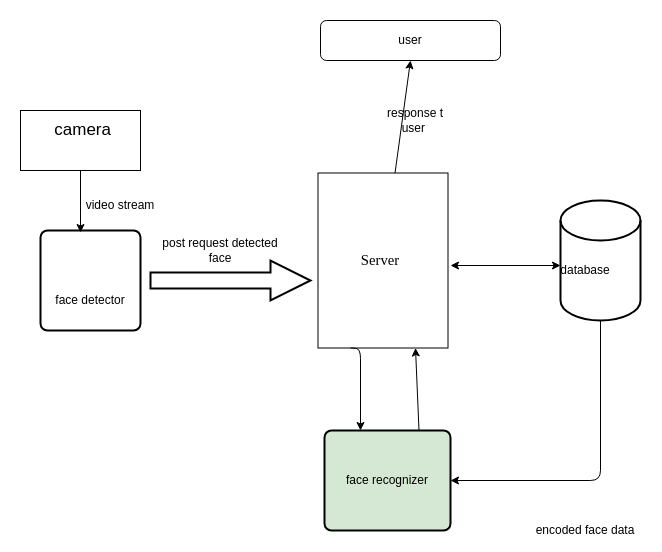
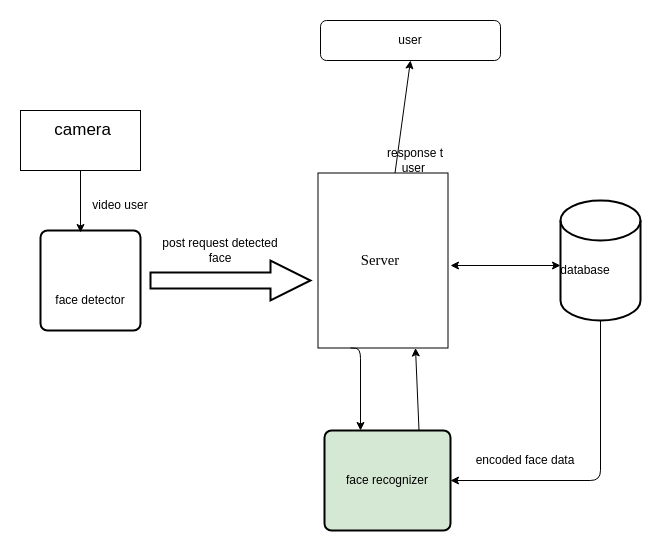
(416, 121) -> (416, 161)
(121, 206) -> (121, 206)
(586, 531) -> (526, 461)
